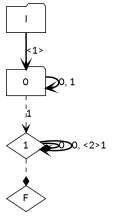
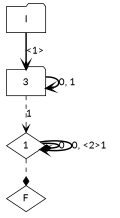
(26, 83) -> (26, 83)
